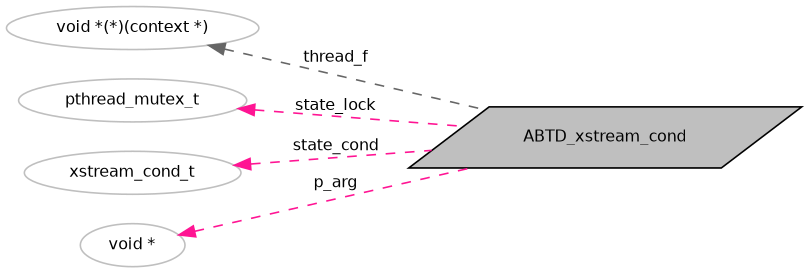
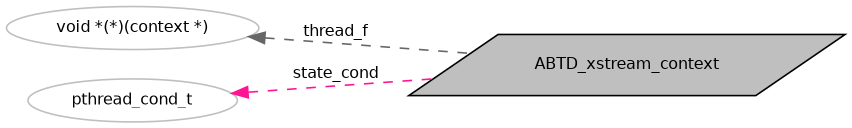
(133, 100) -> none
(605, 137) -> (627, 65)
(133, 173) -> (133, 100)
(133, 245) -> none
